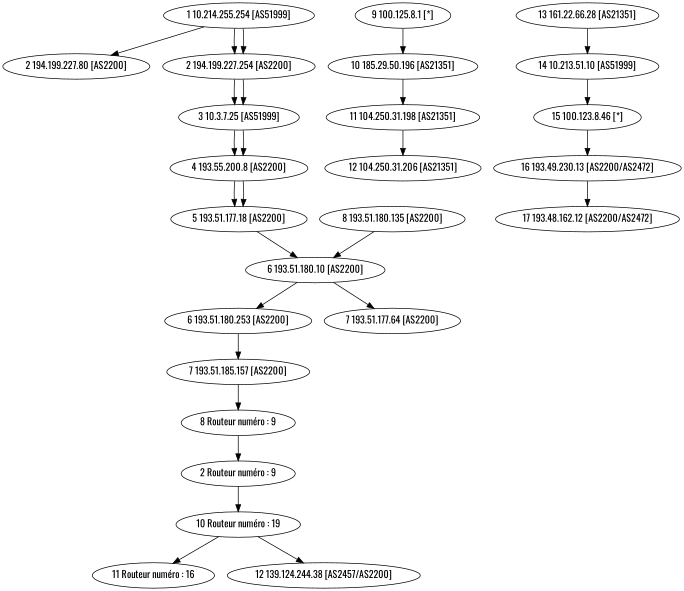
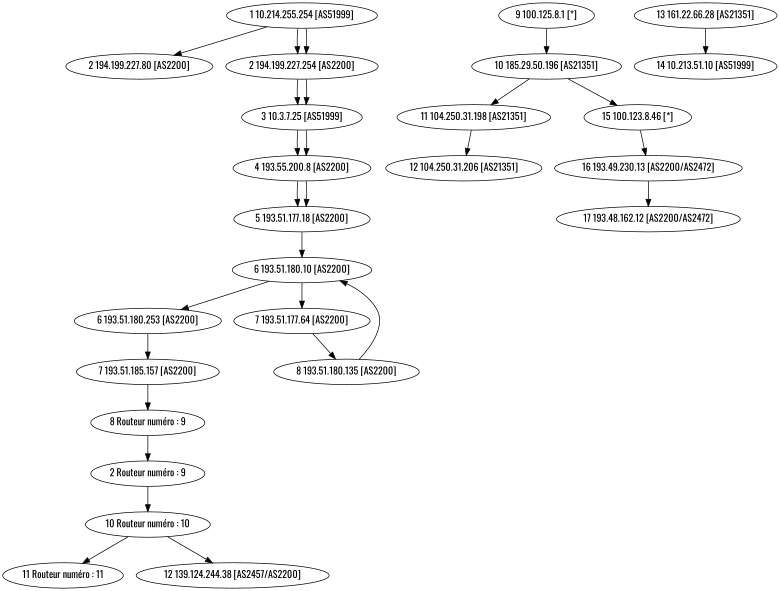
(587, 88) -> (589, 90)
none -> (322, 344)
(238, 525) -> (148, 525)
(153, 575) -> (63, 575)
